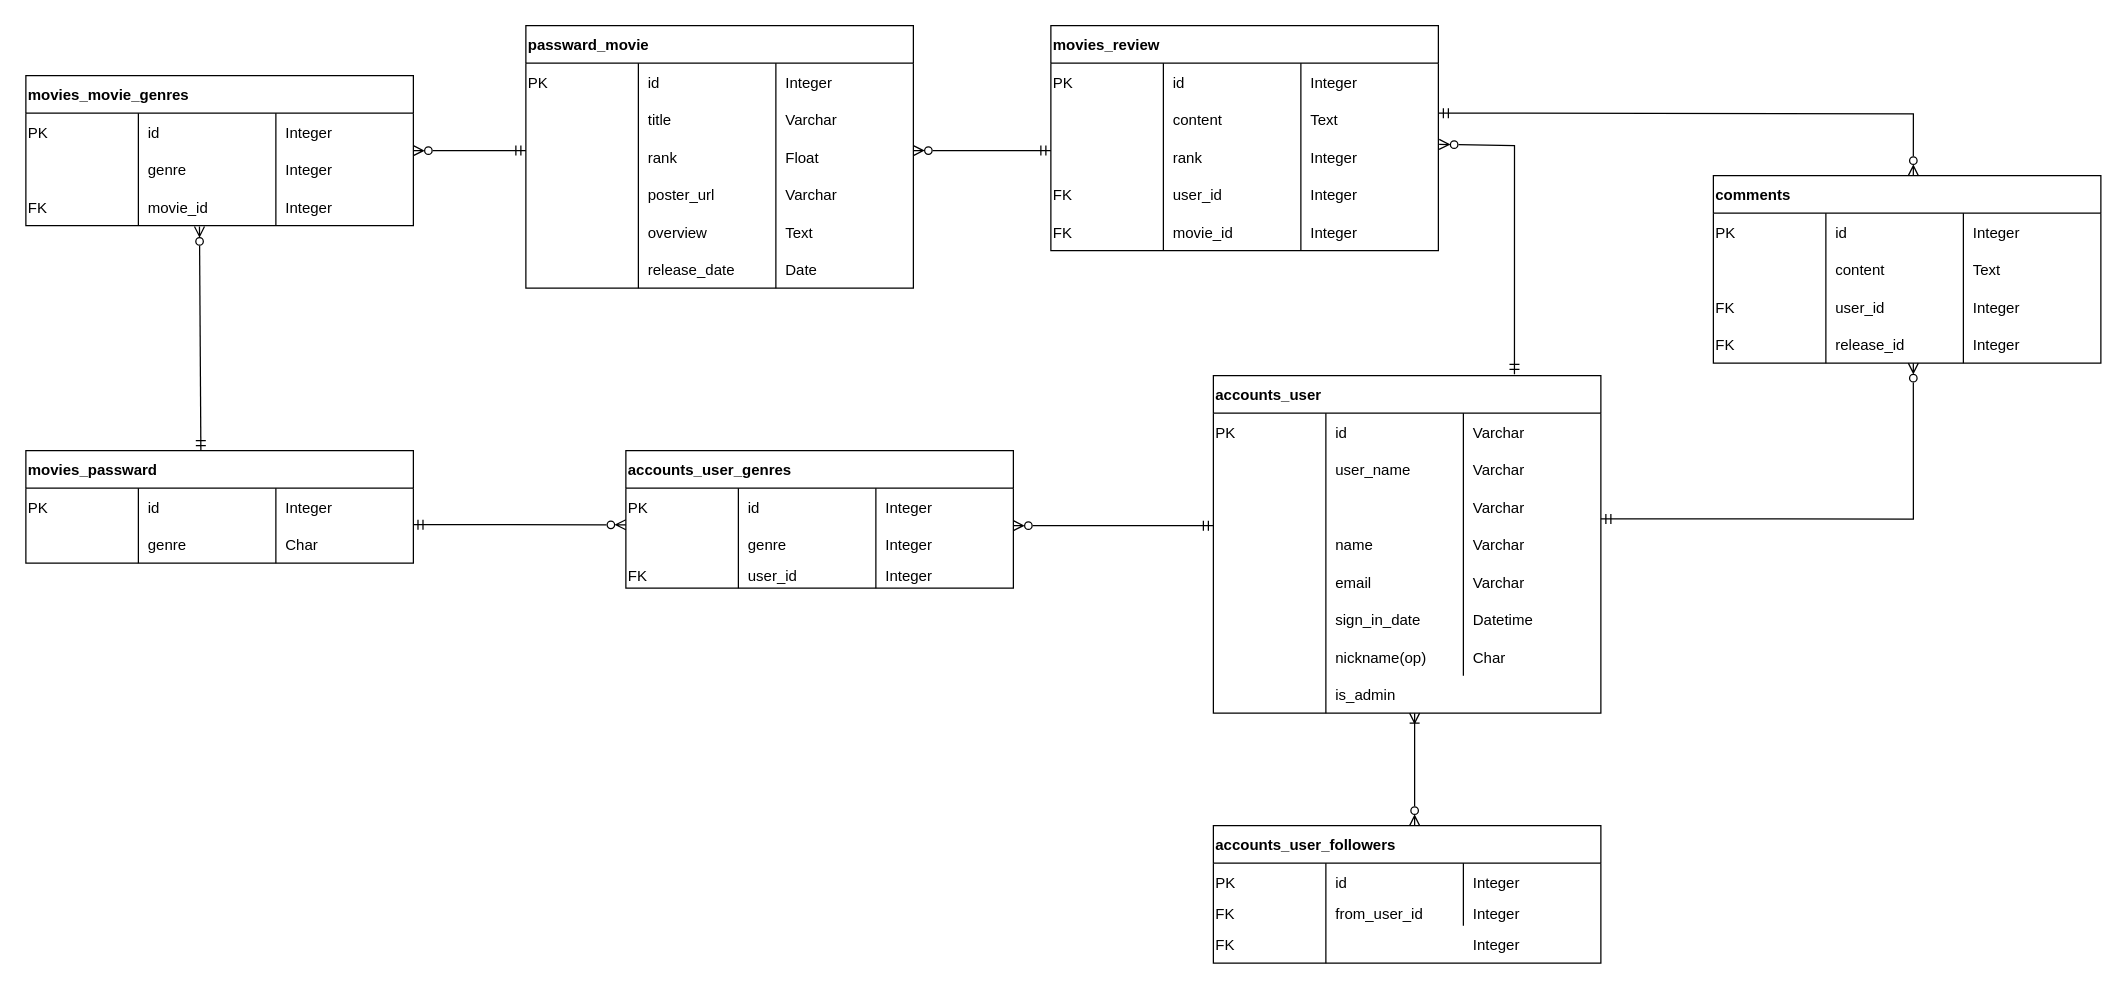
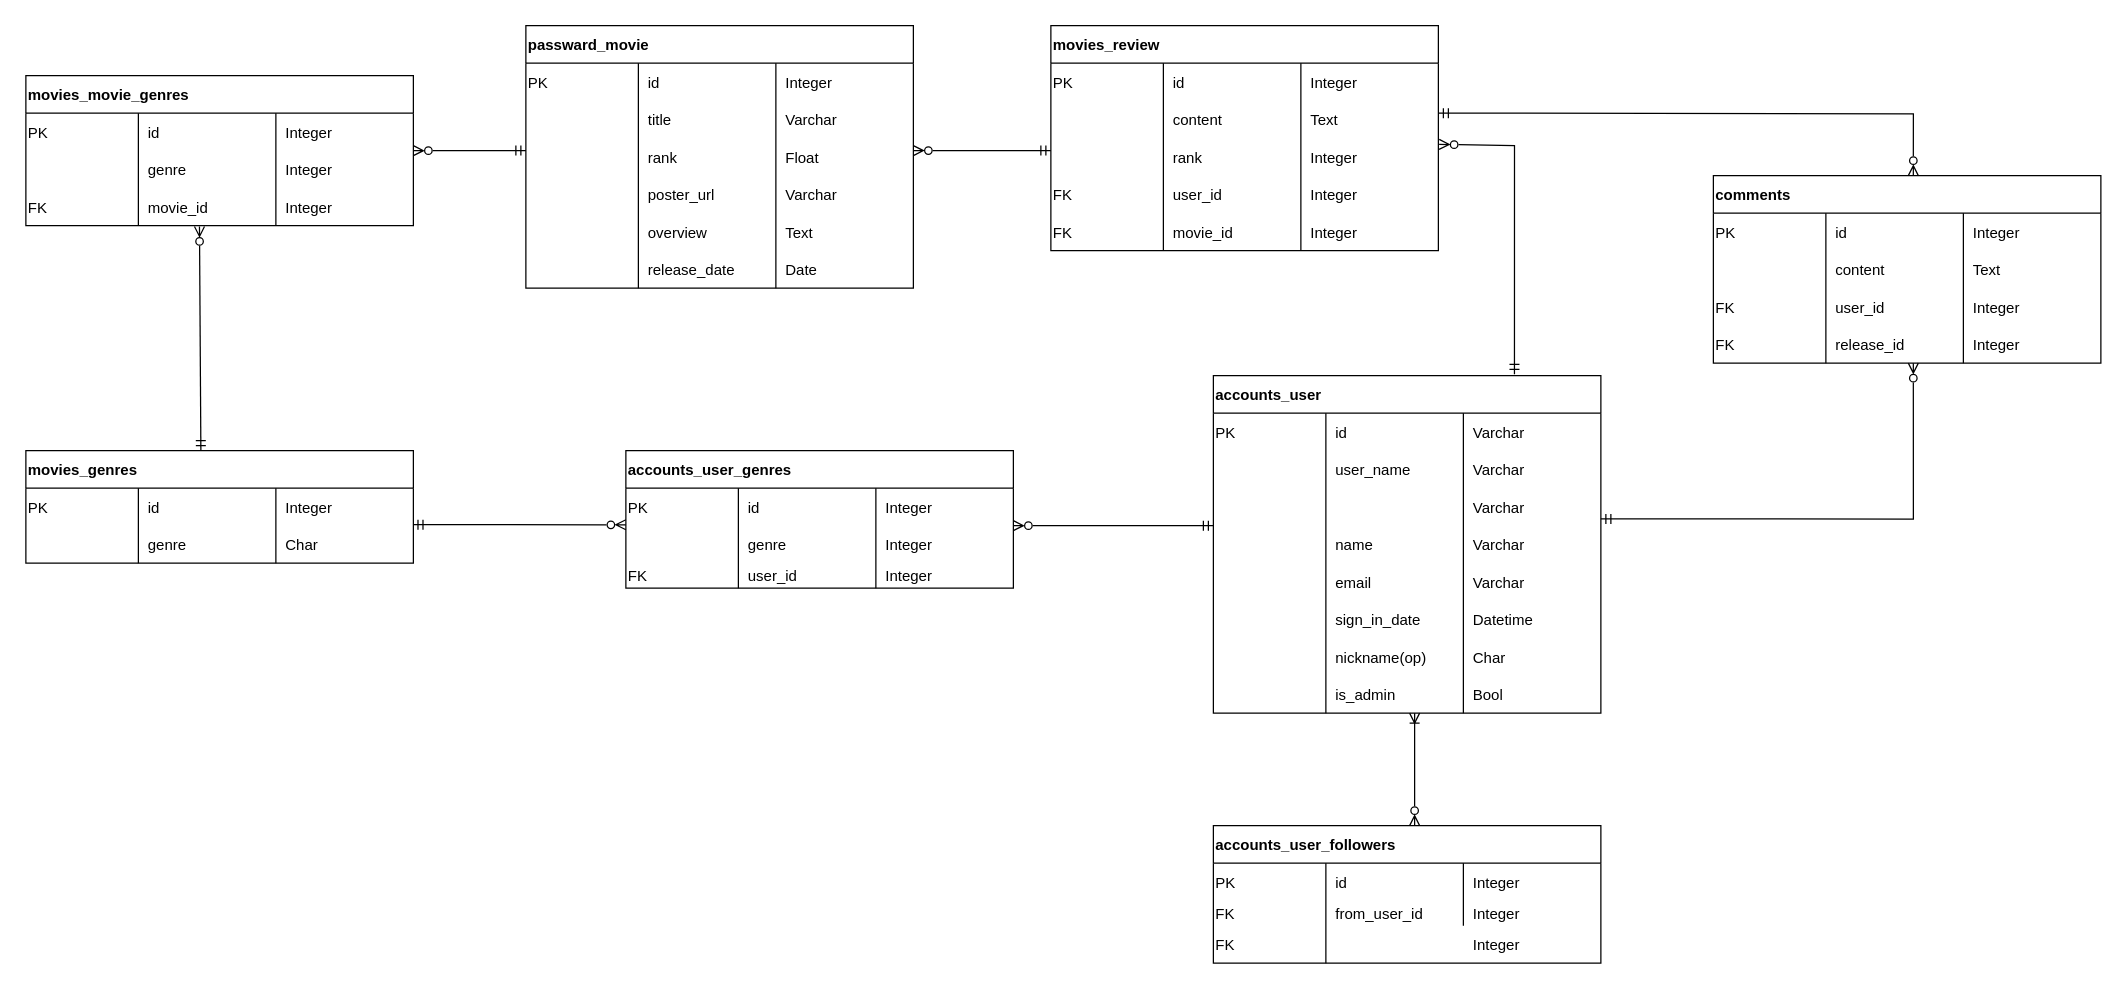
(89, 470) -> (80, 470)
none -> (1532, 694)
